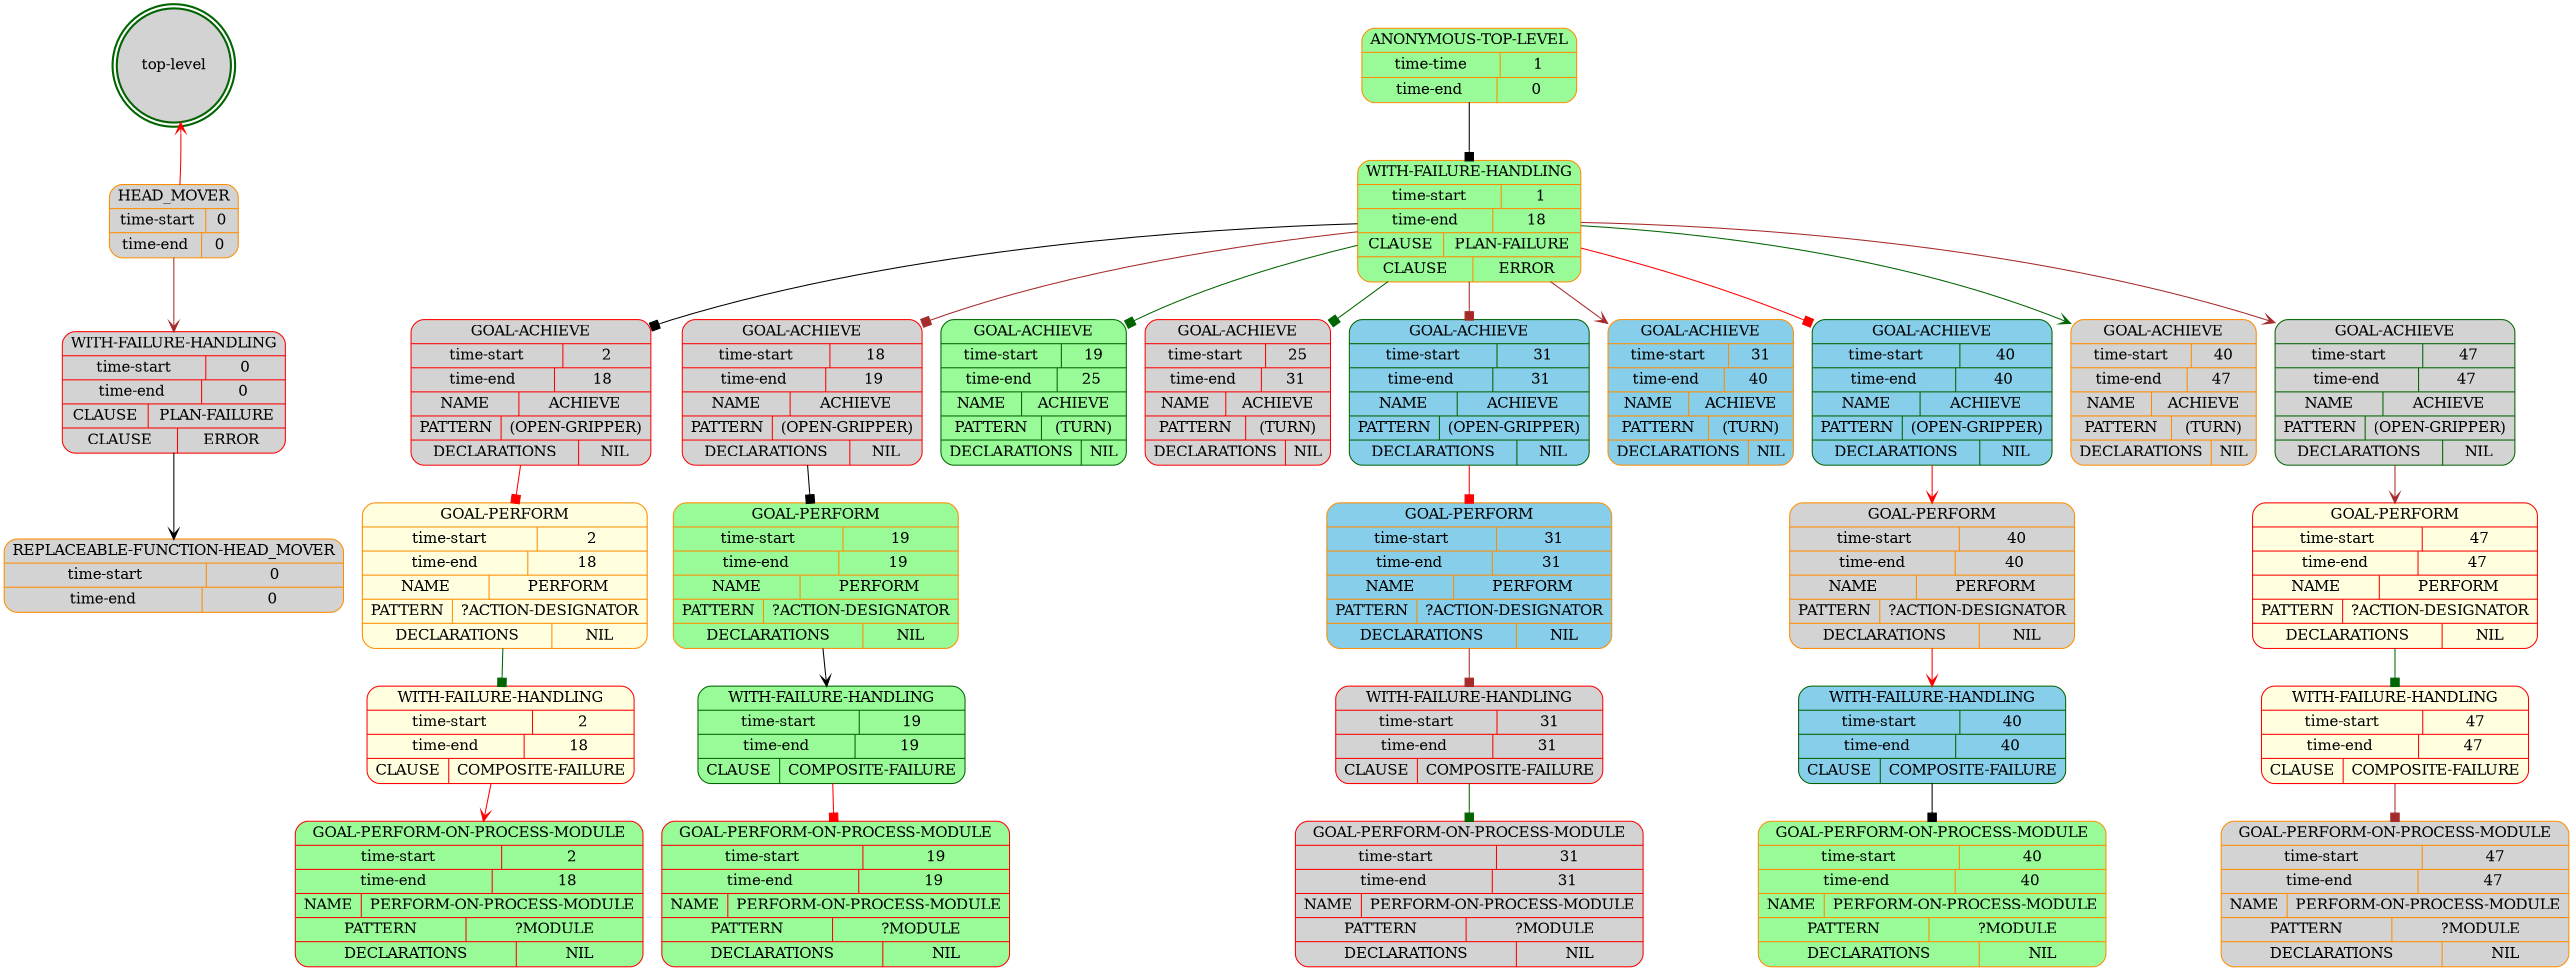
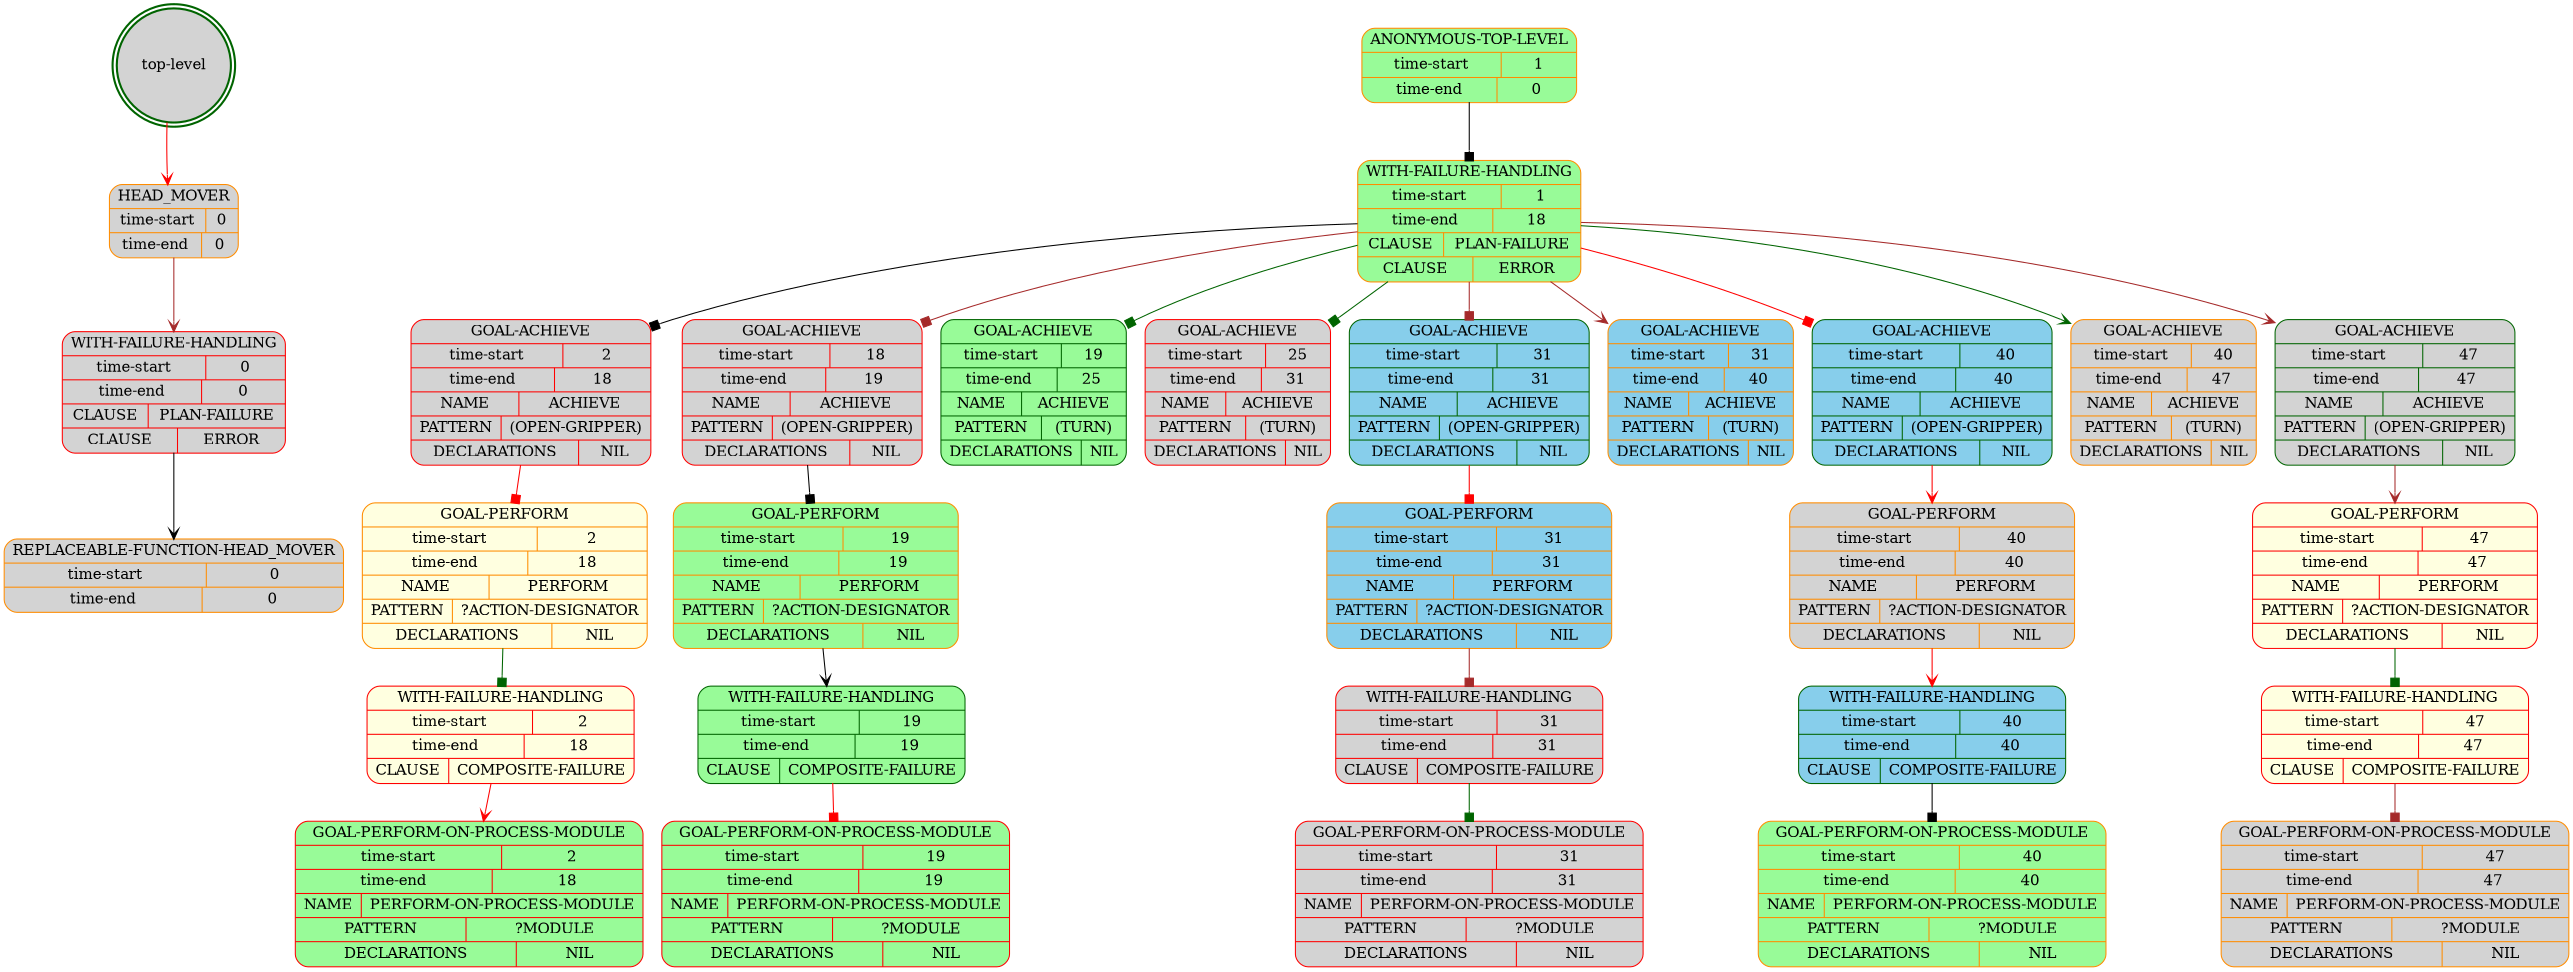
(1431, 64) -> (1432, 64)
(181, 159) -> (167, 148)
